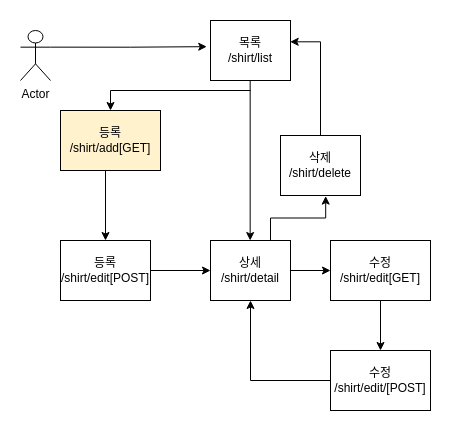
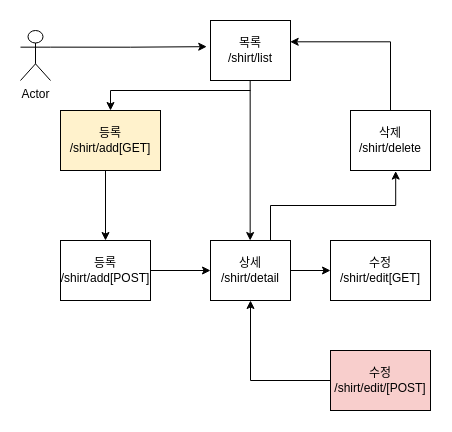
(321, 166) -> (391, 141)
(106, 271) -> (106, 271)
(381, 322) -> none
(381, 381) -> (381, 381)
